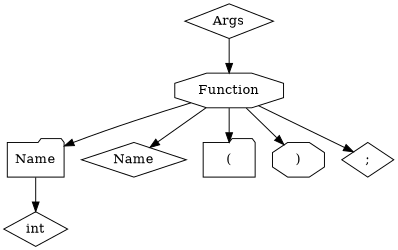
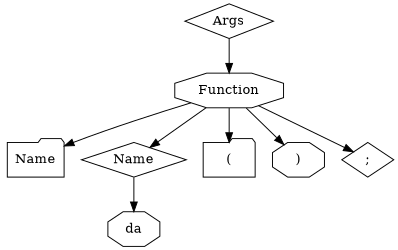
(36, 229) -> none
none -> (134, 229)
